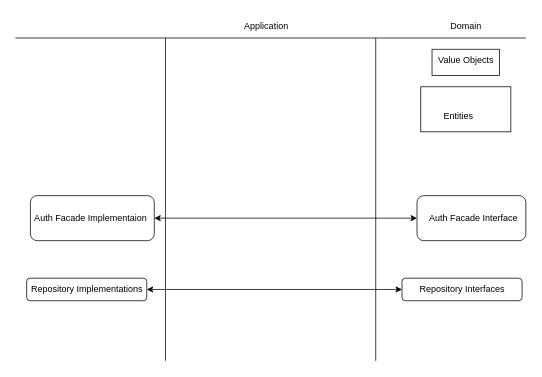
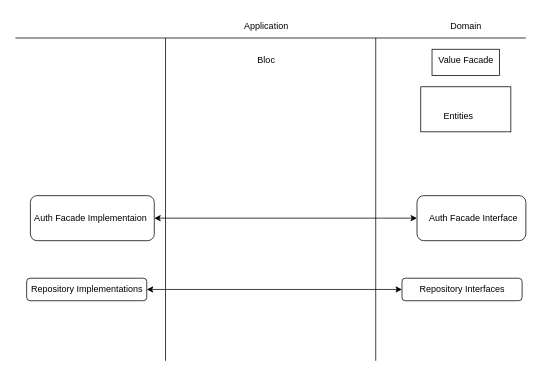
none -> (266, 60)
(466, 60) -> (466, 60)
